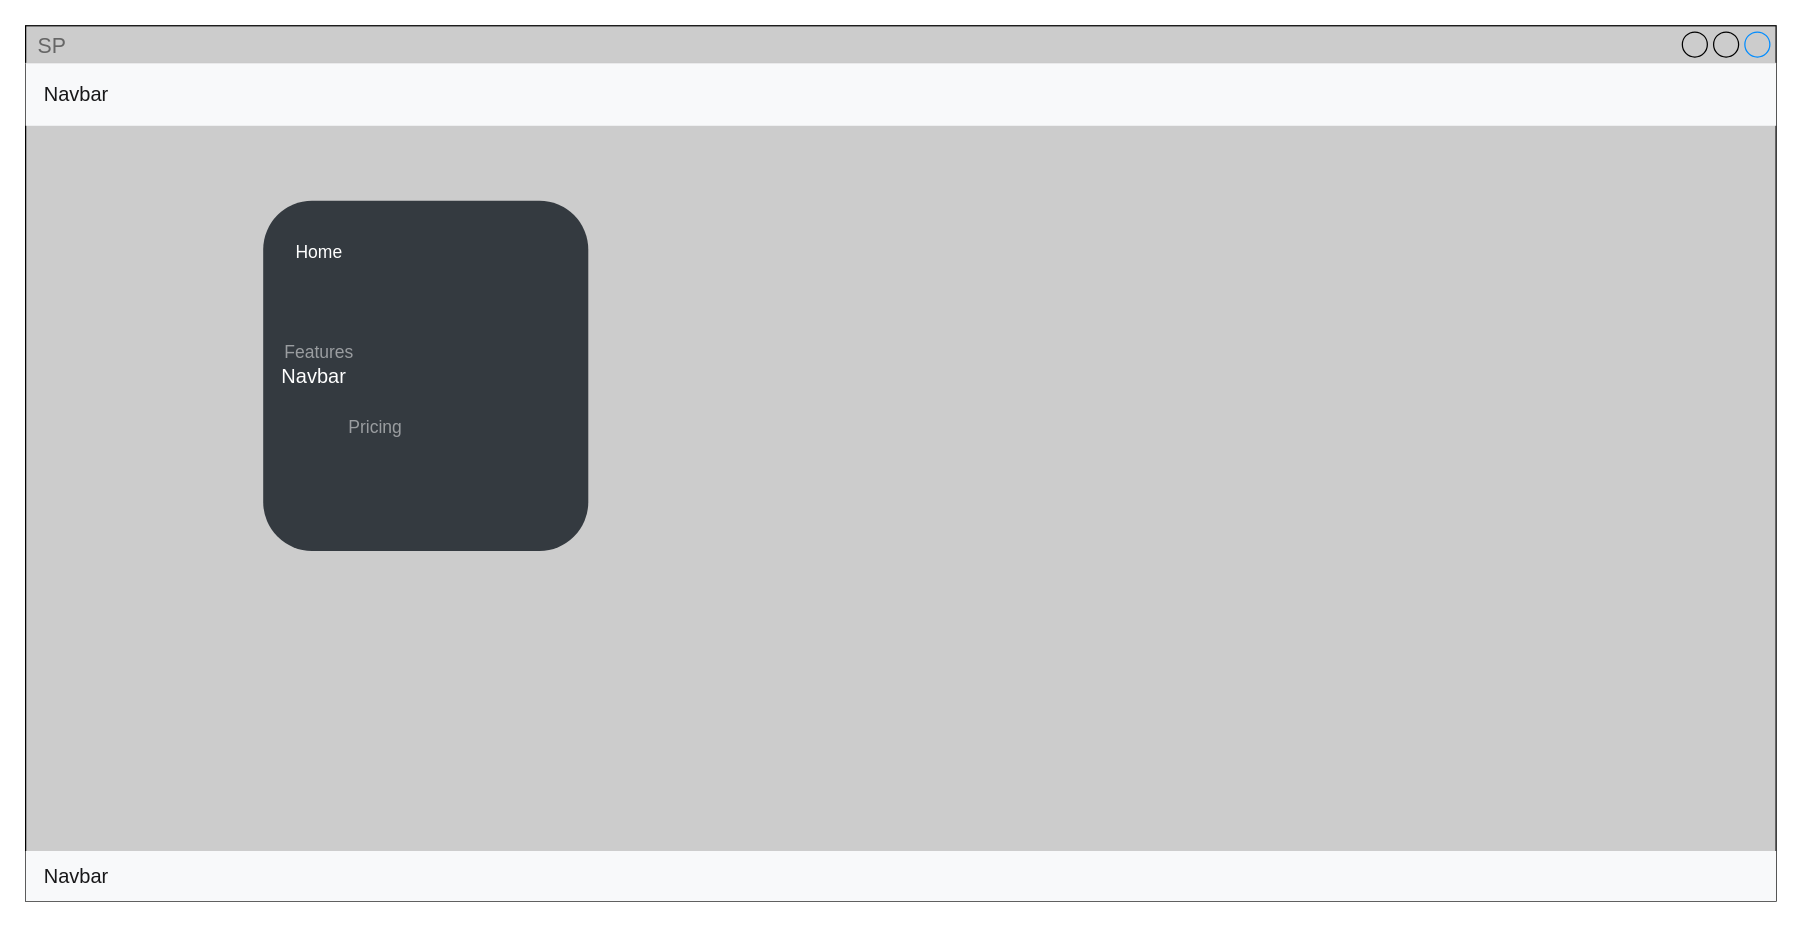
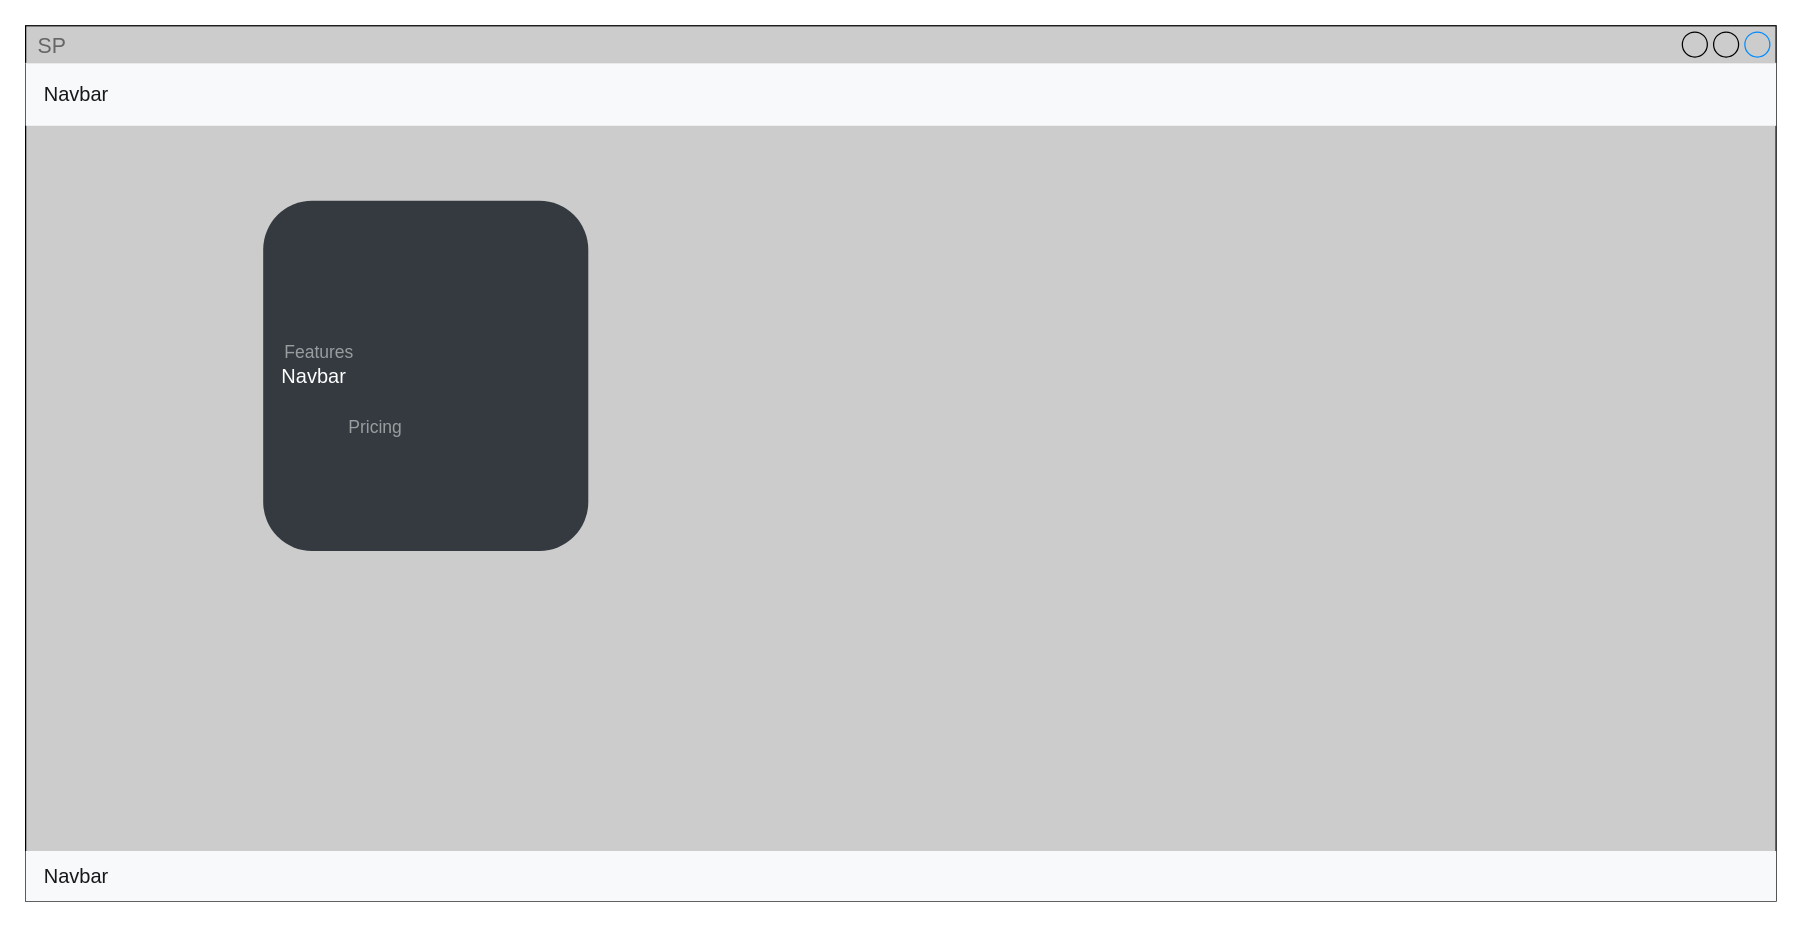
(307, 238) -> none
